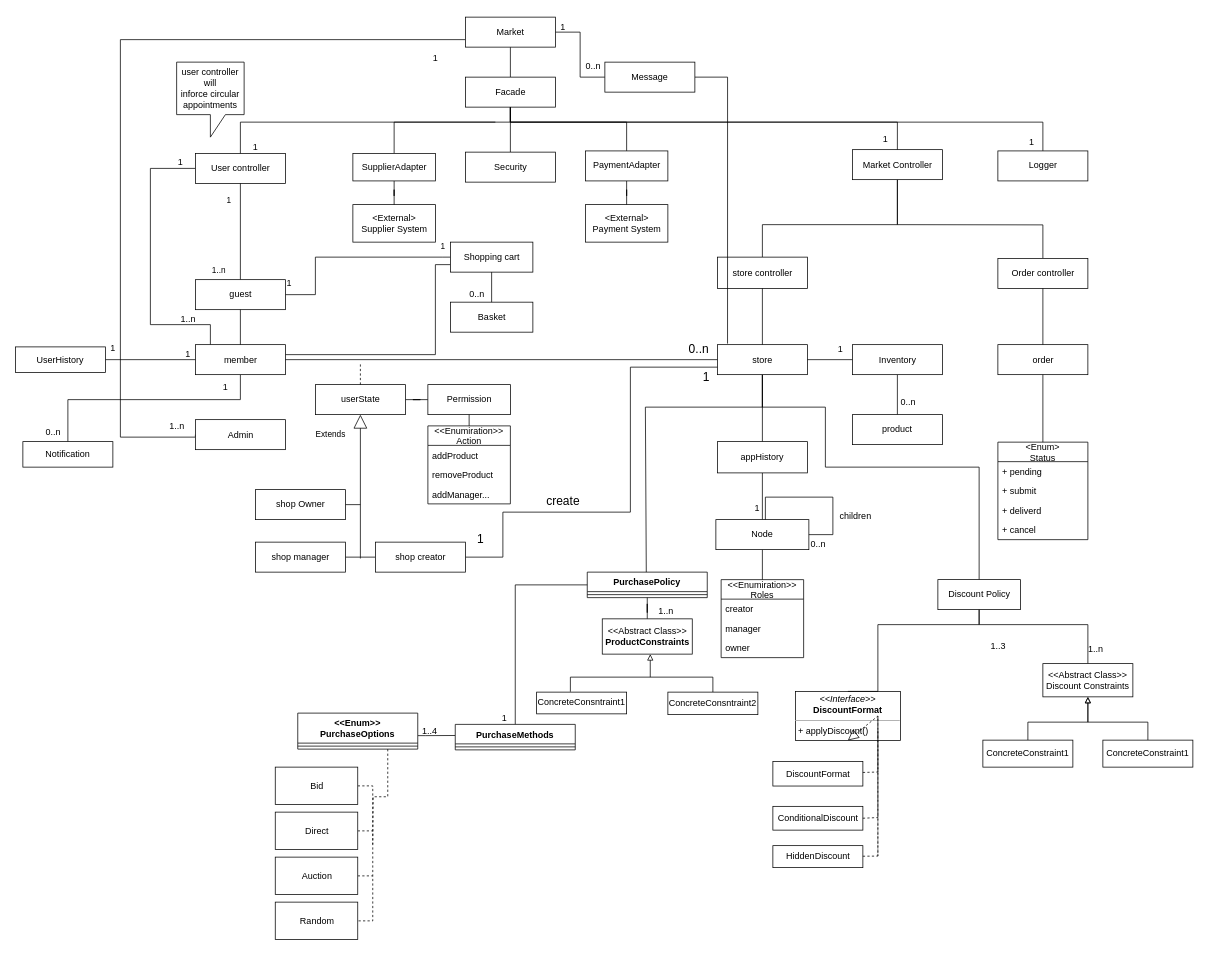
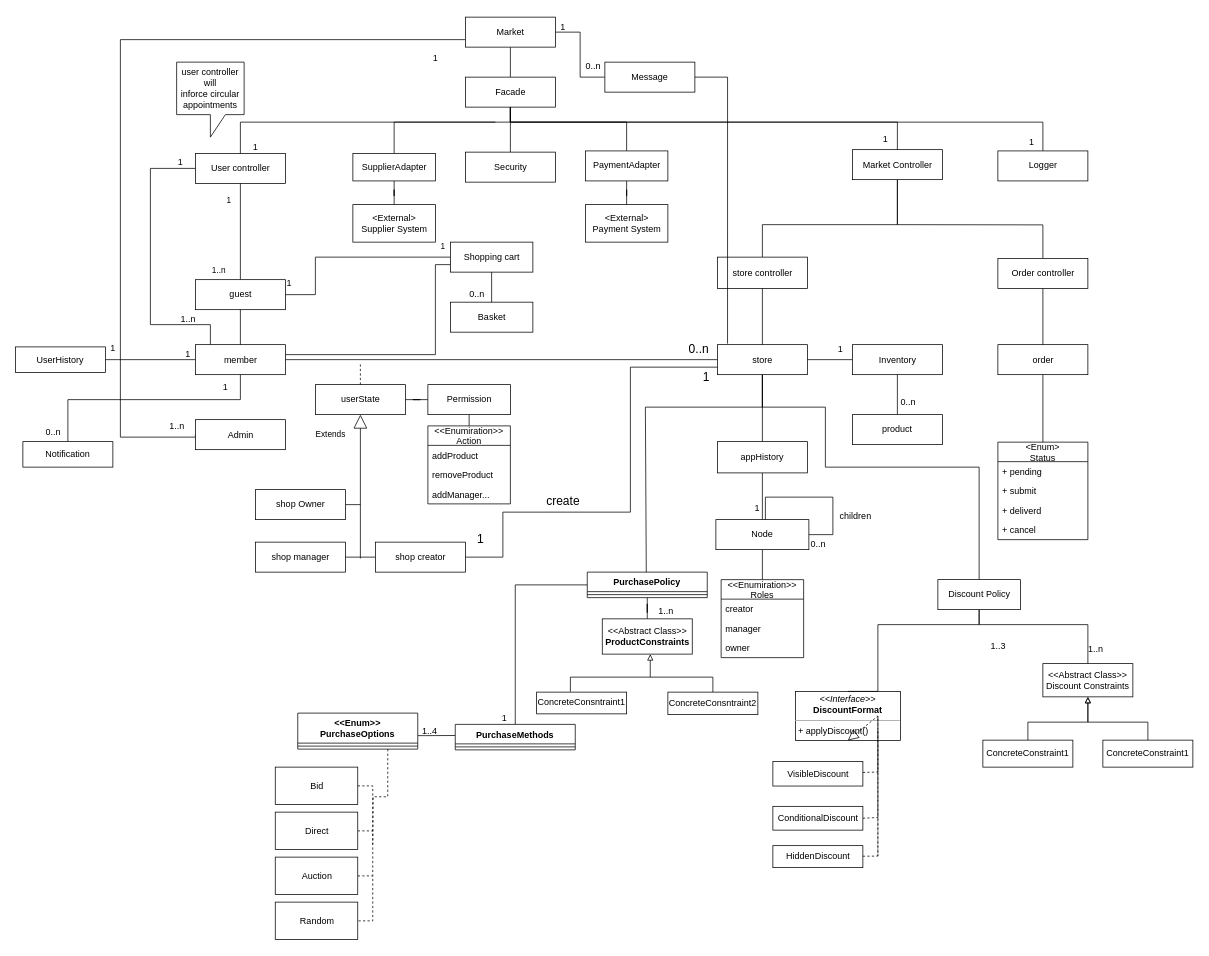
(818, 774) -> (818, 774)
